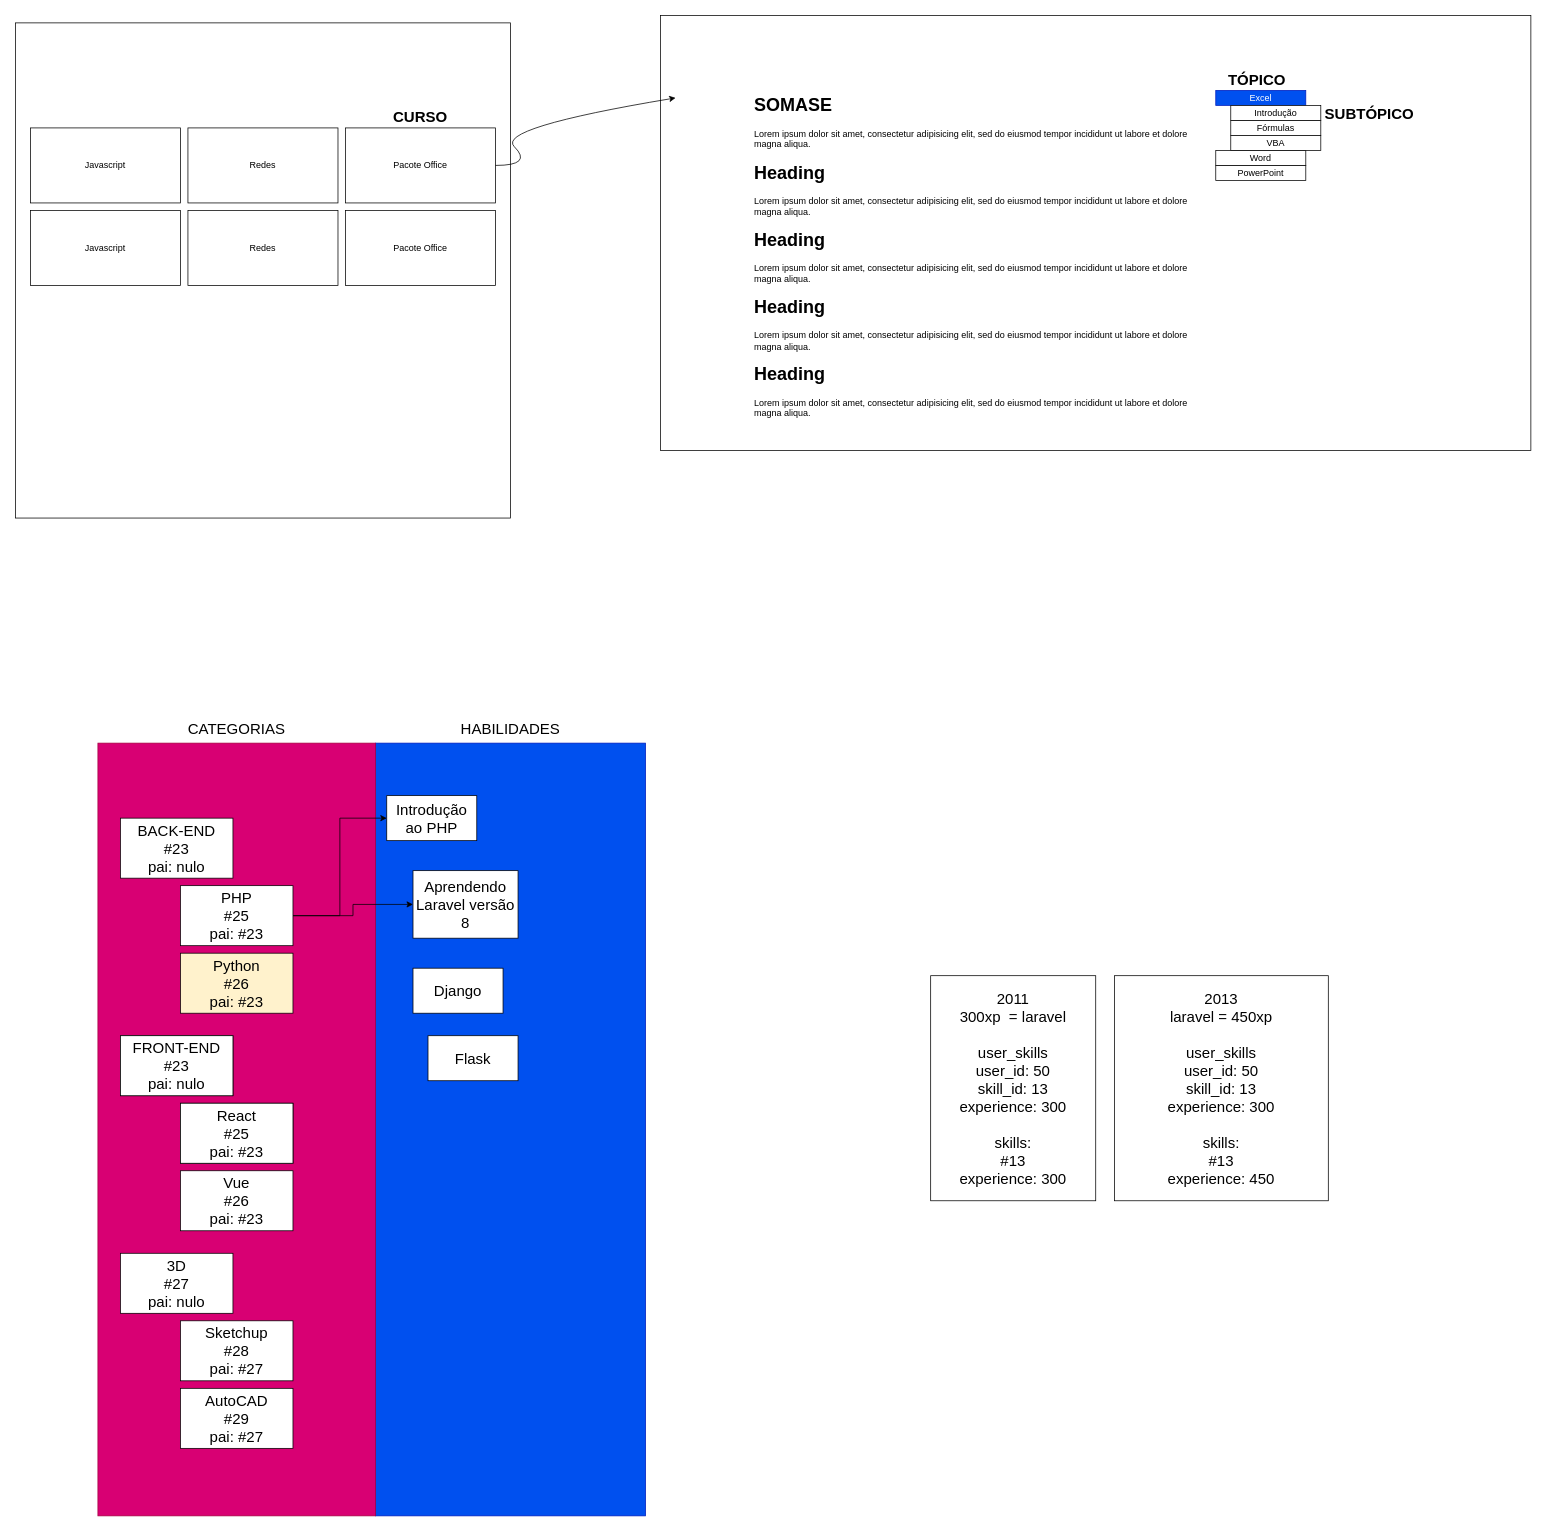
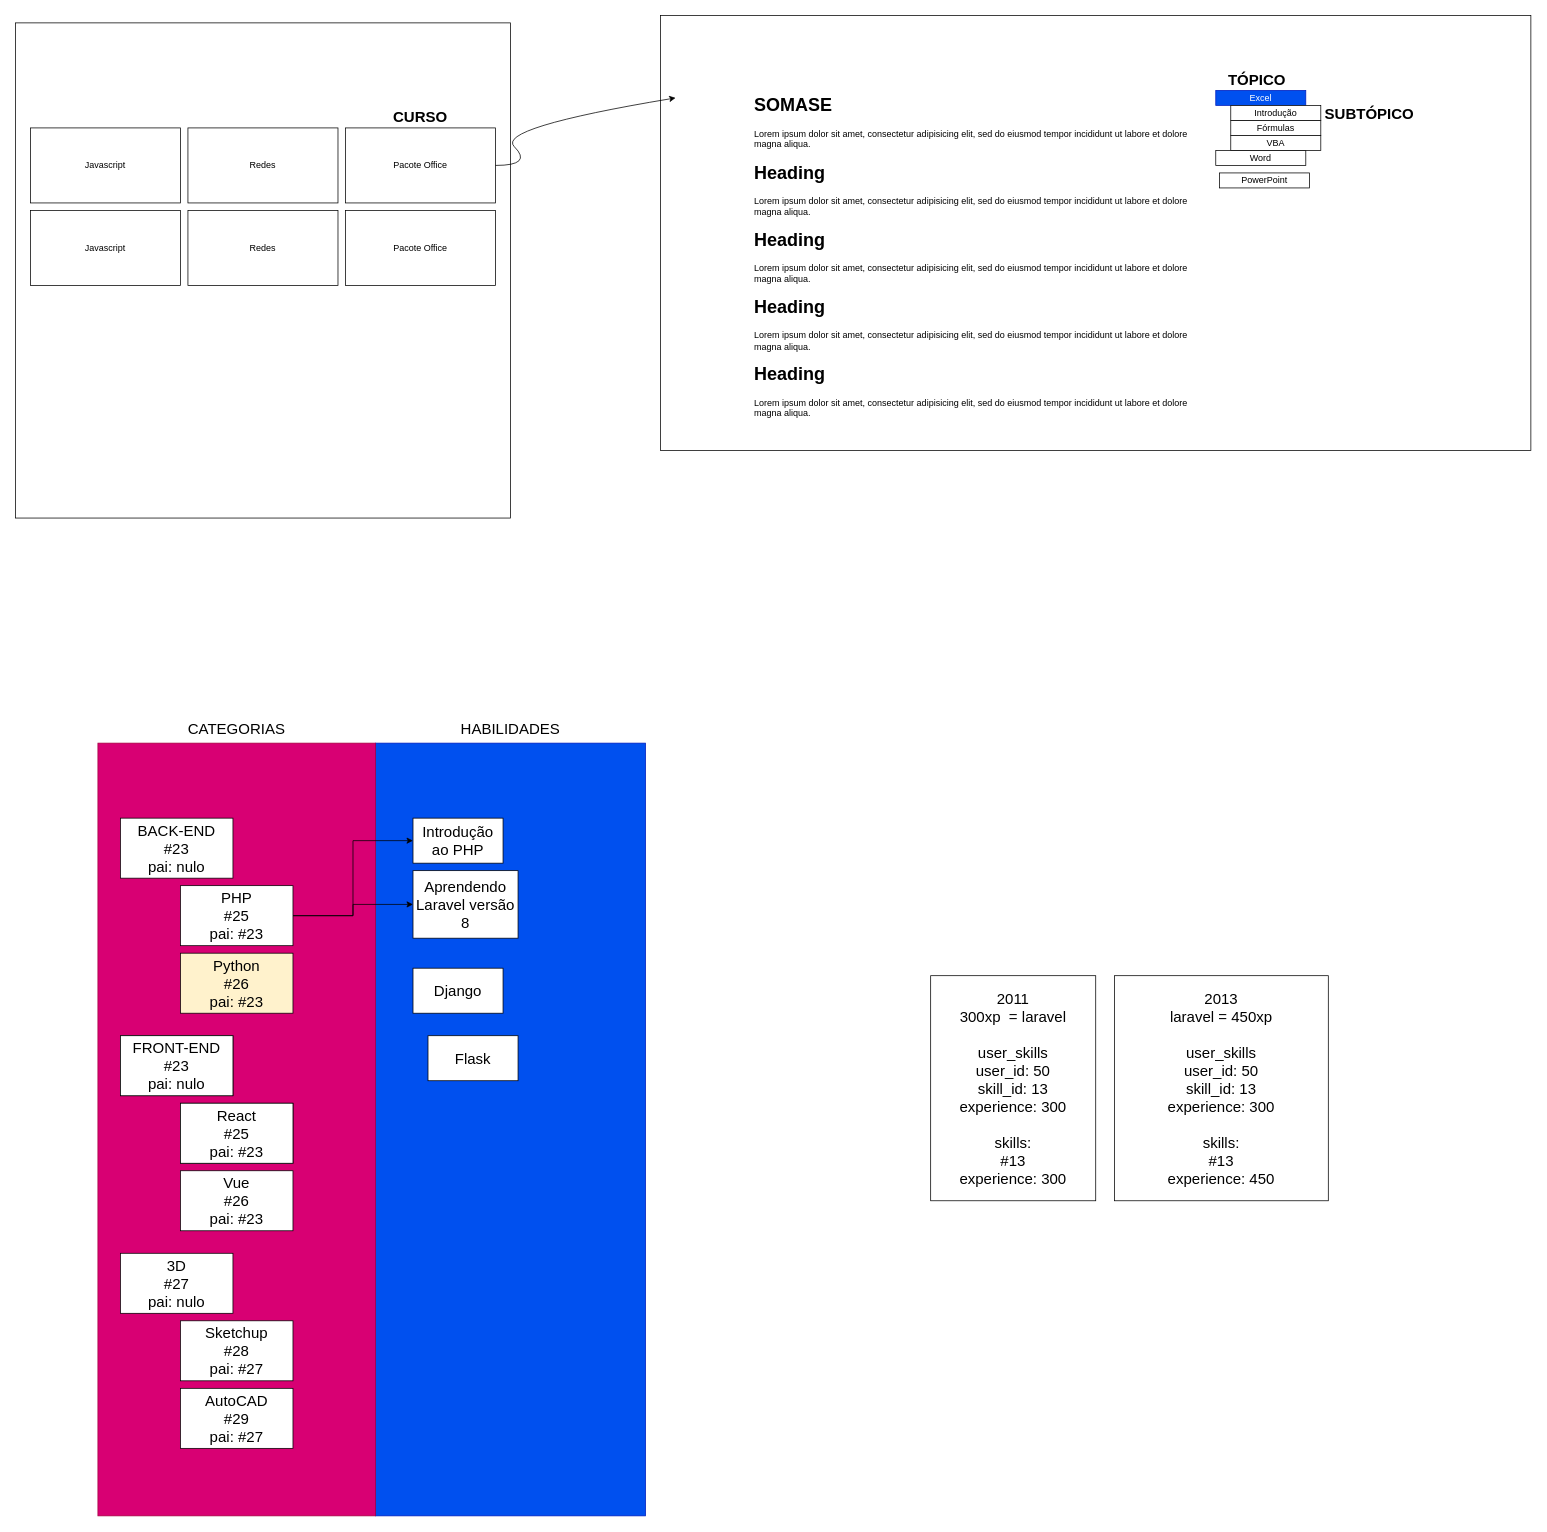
(1260, 173) -> (1264, 180)
(432, 818) -> (458, 840)
